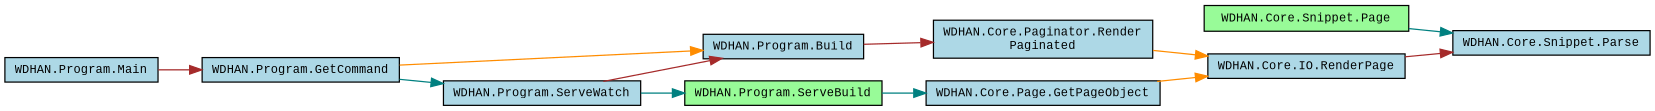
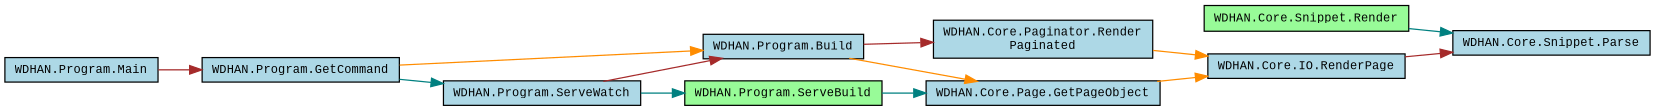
(1306, 18) -> (1306, 18)
none -> (907, 69)
